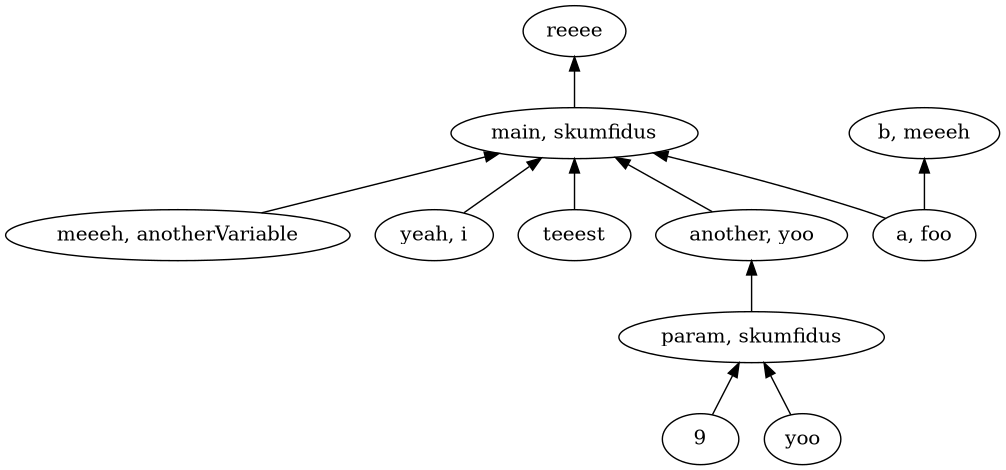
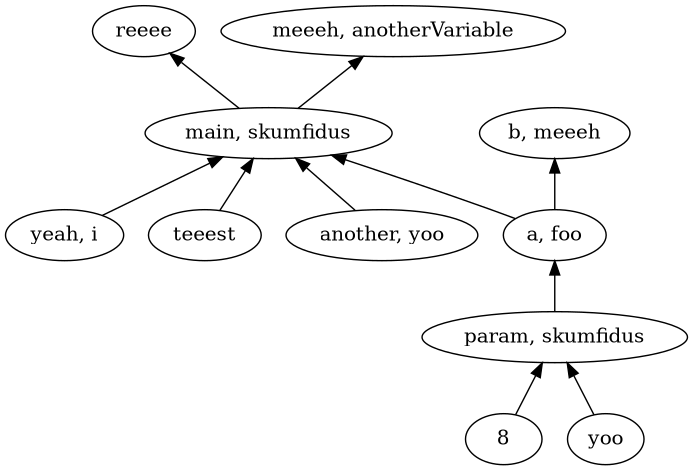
(373, 185) -> (325, 87)
(752, 293) -> (555, 293)
(701, 439) -> (504, 439)
